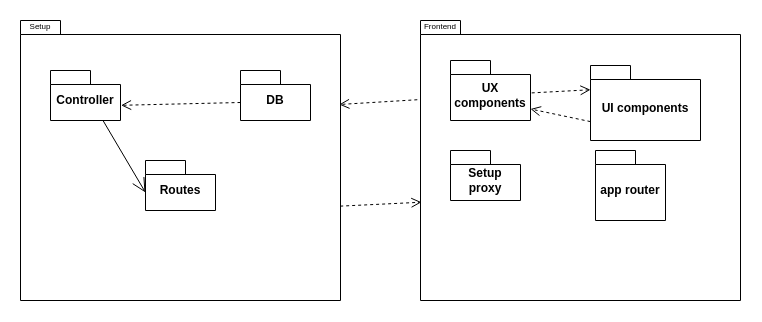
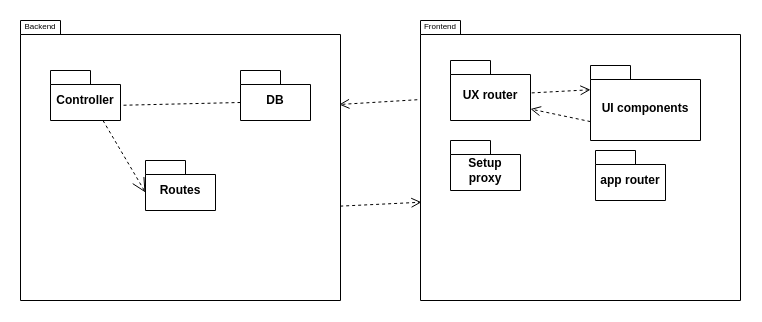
(41, 26) -> (41, 26)
(491, 96) -> (491, 96)
(126, 105) -> (125, 105)
(123, 155) -> (123, 155)
(486, 176) -> (486, 166)
(631, 186) -> (631, 176)
